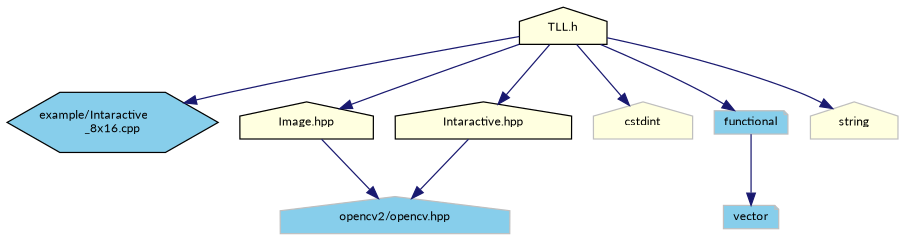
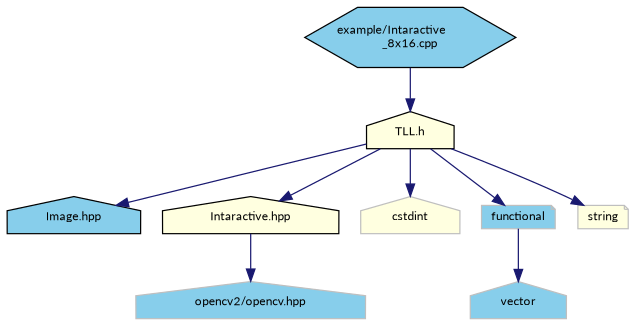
(357, 66) -> (410, 83)
(307, 122) -> (74, 217)
(854, 122) -> (603, 217)
(346, 164) -> none
(751, 217) -> (518, 302)
